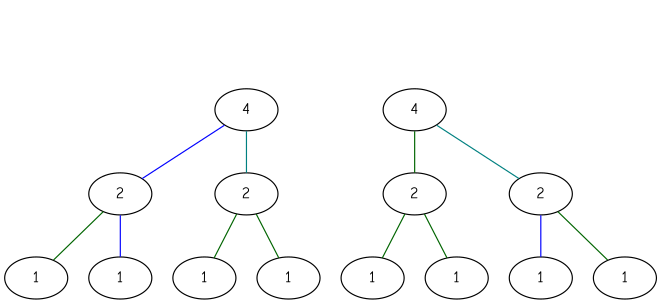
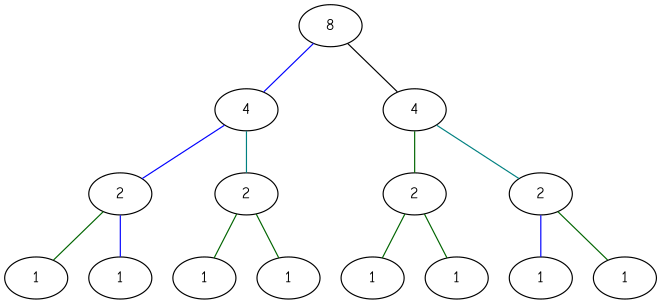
none -> (331, 26)
